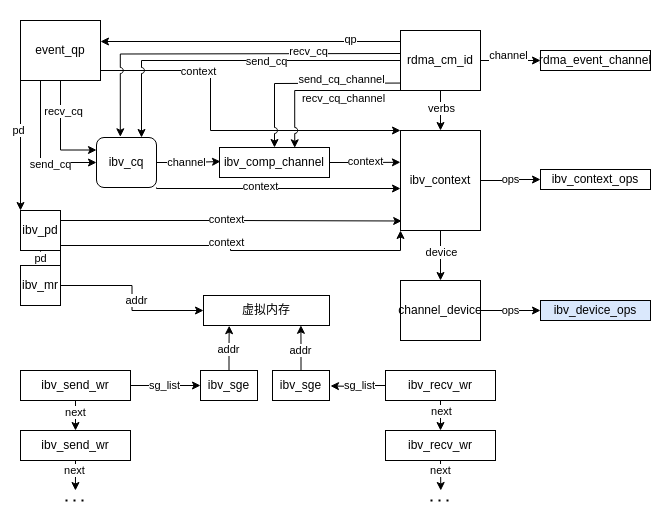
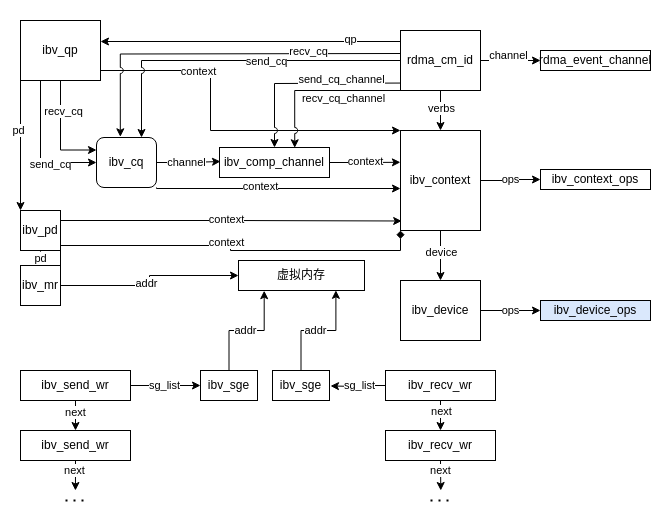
(61, 51) -> (61, 51)
(401, 238) -> (401, 239)
(267, 311) -> (302, 276)
(441, 311) -> (441, 311)
